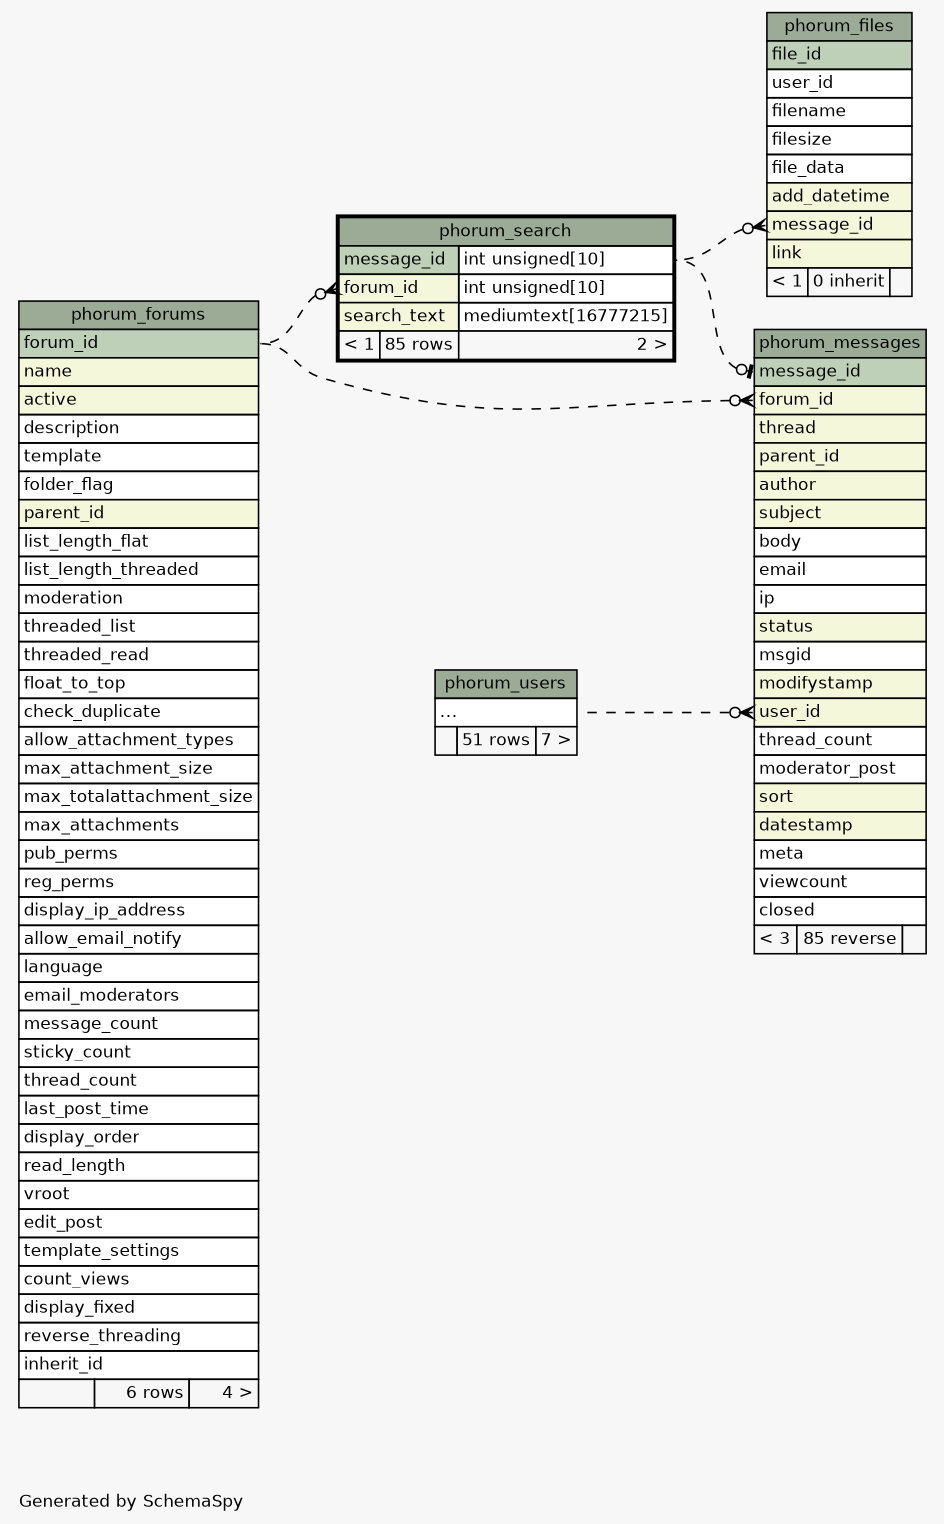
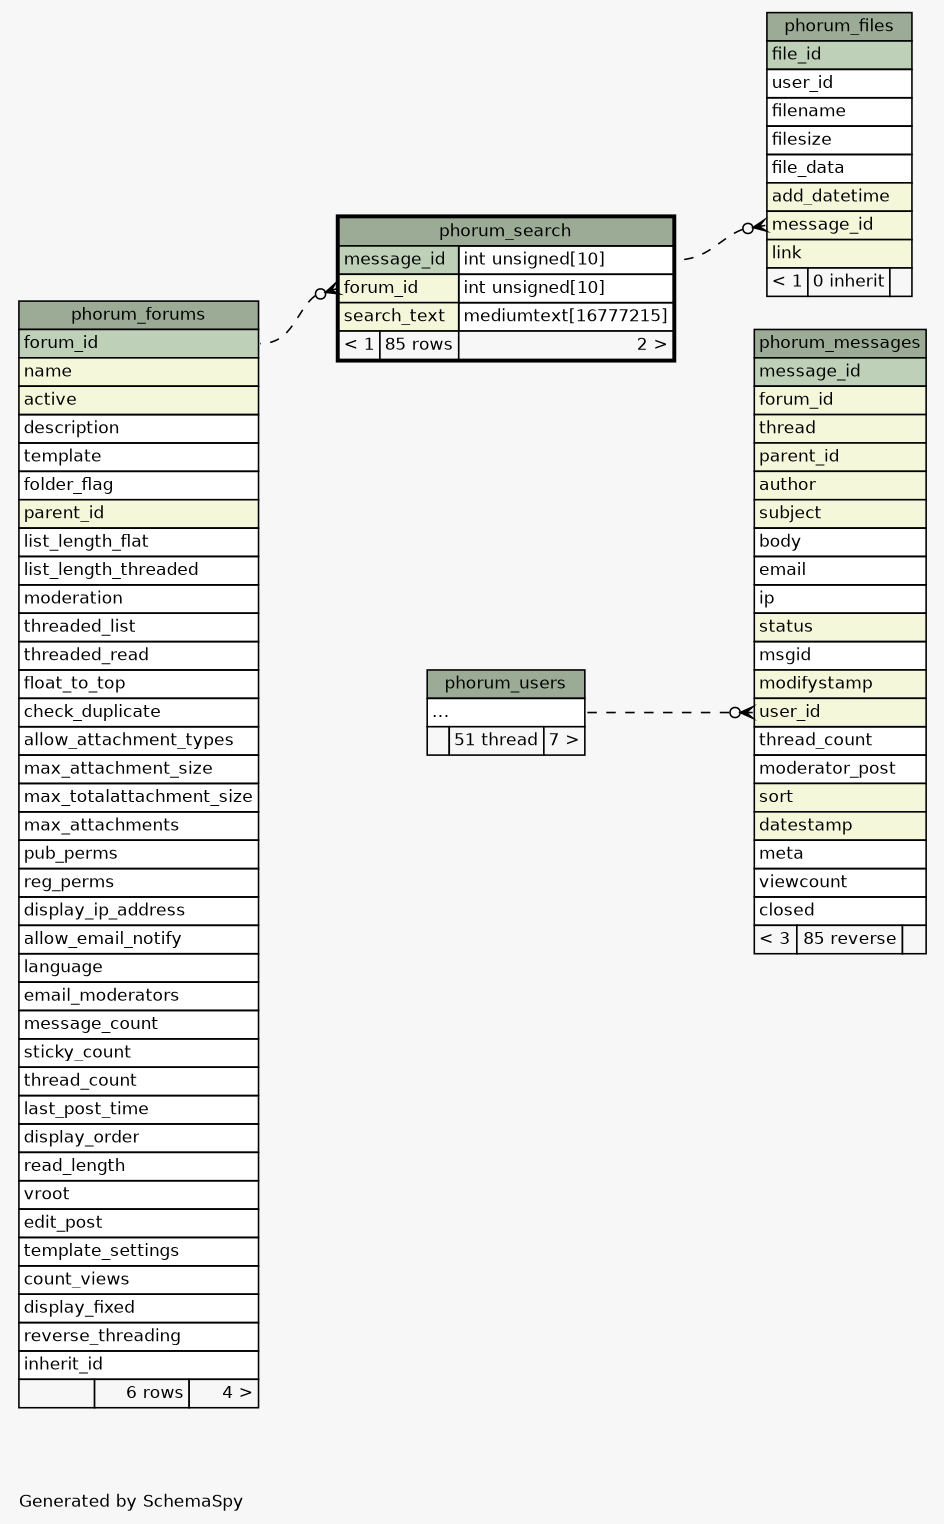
(712, 308) -> none
(488, 408) -> none
(497, 740) -> (497, 740)
